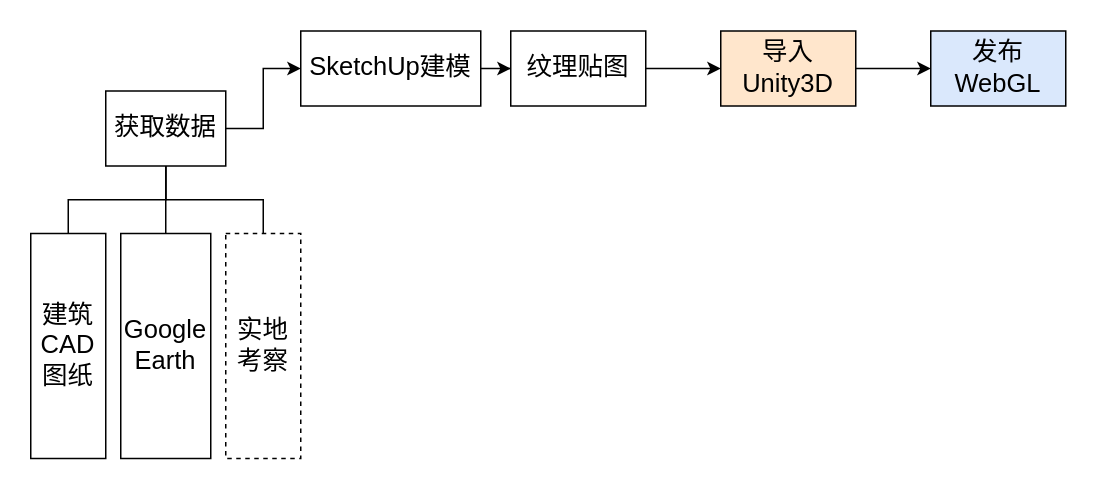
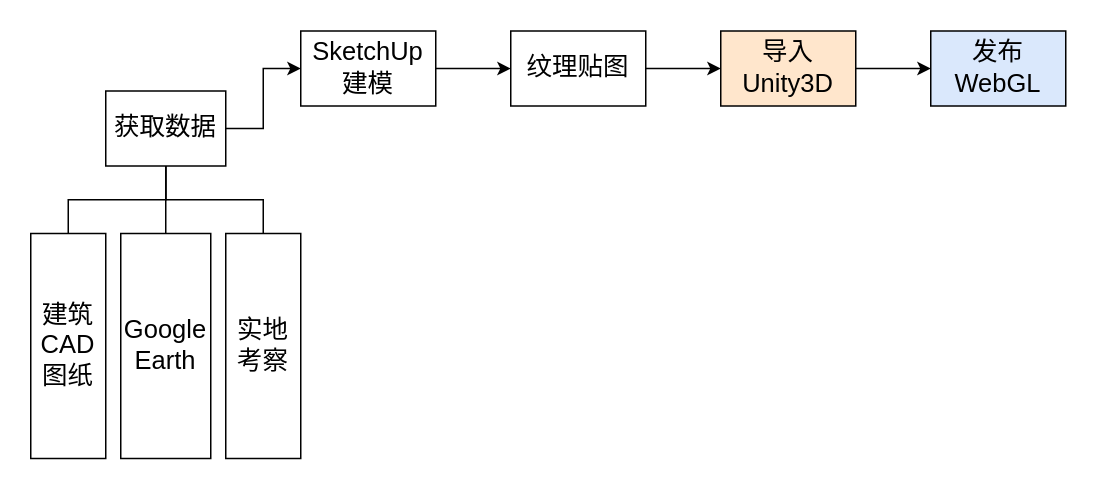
(391, 68) -> (368, 68)
(263, 346) -> (263, 346)
